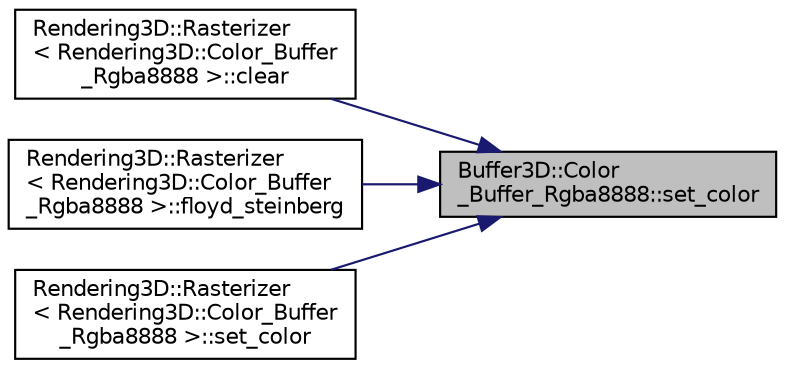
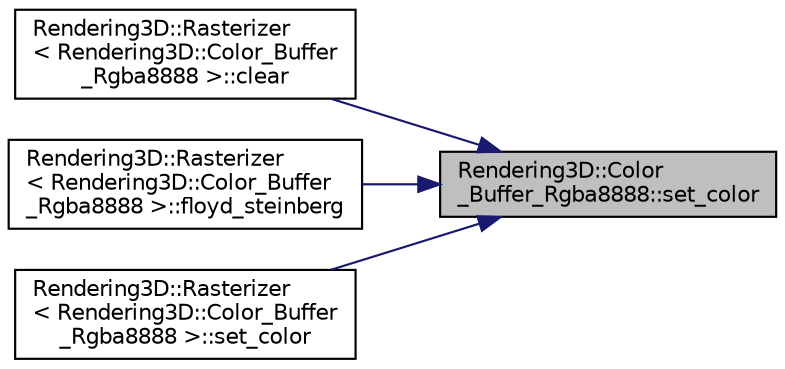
(608, 184) -> (608, 184)
